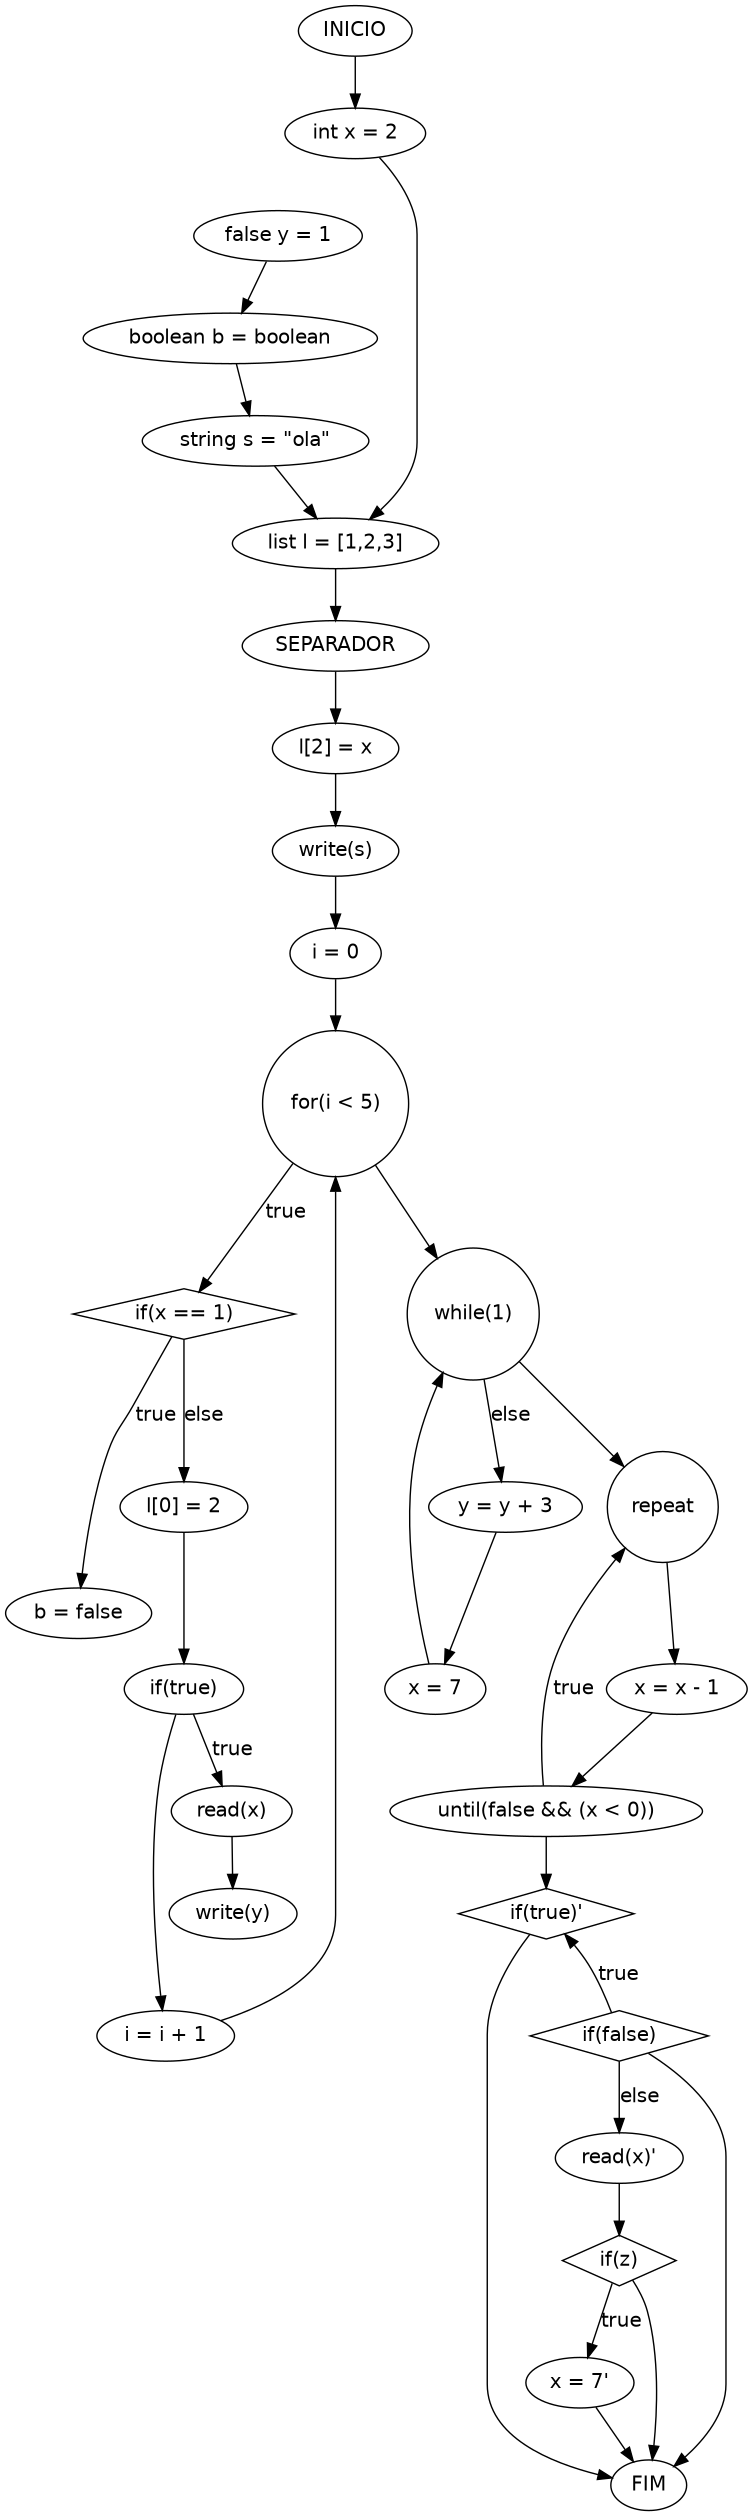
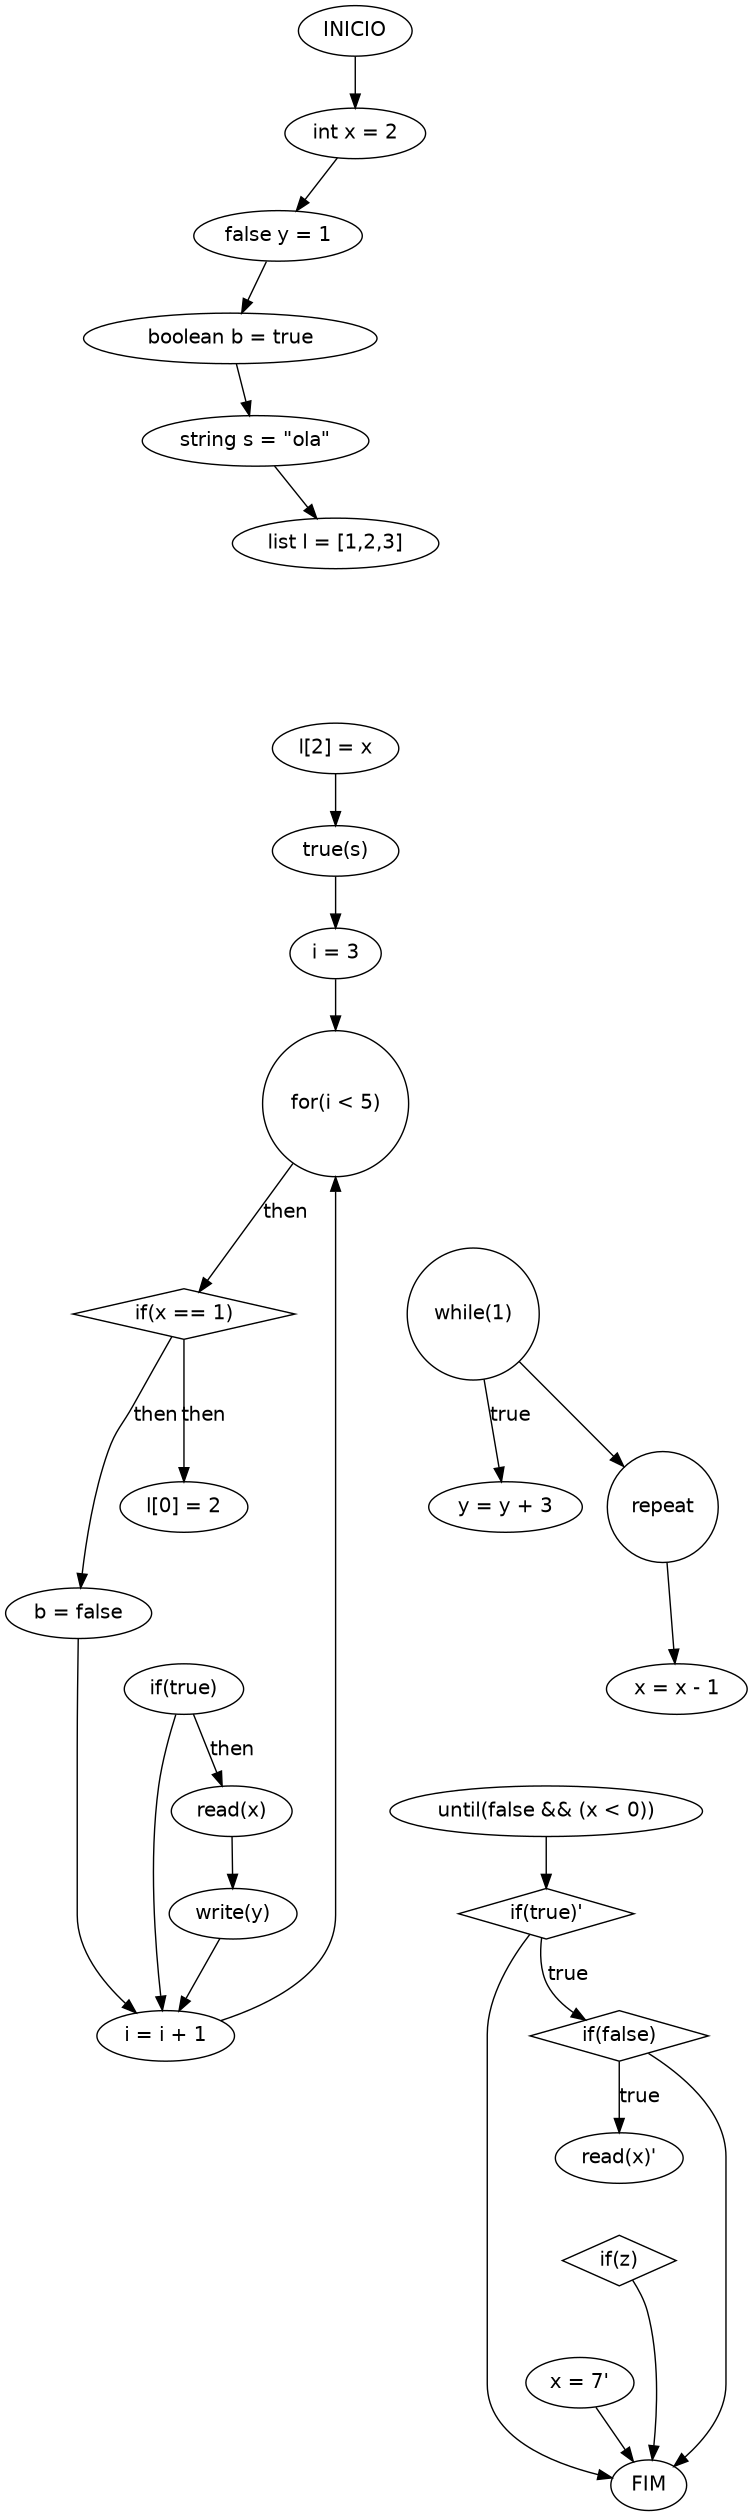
(417, 334) -> (321, 179)
(230, 338) -> (230, 338)
(336, 646) -> none
(336, 851) -> (336, 851)
(336, 953) -> (336, 953)
(402, 1206) -> none
(286, 1213) -> (286, 1213)
(156, 1416) -> (156, 1416)
(204, 1416) -> (204, 1416)
(510, 1416) -> (510, 1416)
(184, 1591) -> none
(553, 1664) -> none
(435, 1689) -> none
(617, 1745) -> none
(232, 1750) -> (232, 1750)
none -> (77, 1829)
none -> (203, 1969)
(596, 1977) -> (545, 1980)
(640, 2097) -> (640, 2097)
(619, 2202) -> none
(602, 2314) -> none
